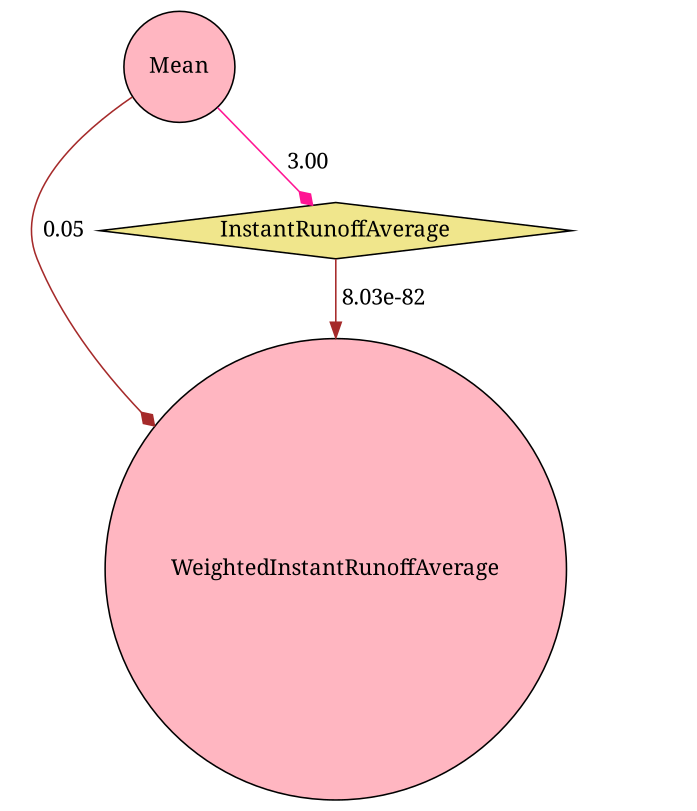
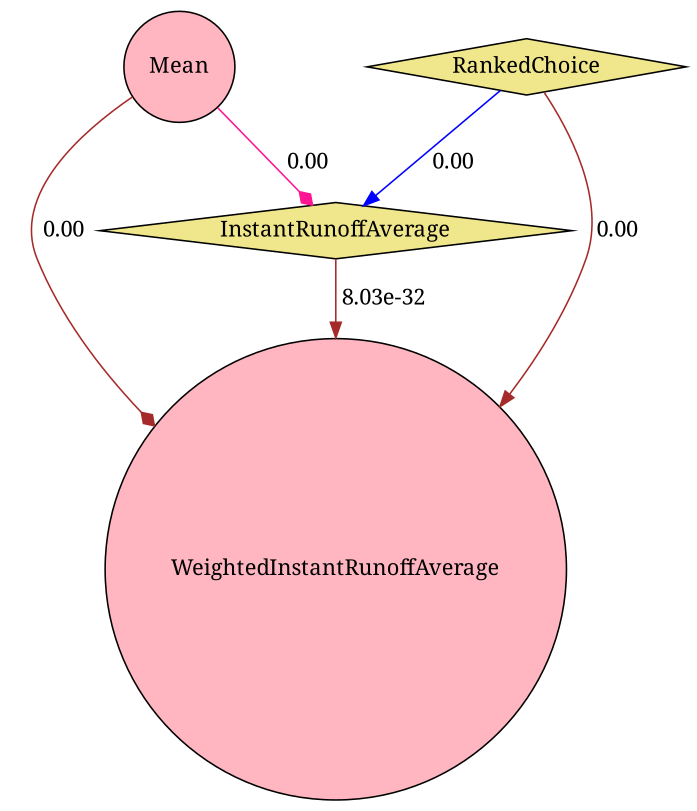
none -> (527, 67)
(305, 163) -> (305, 163)
(61, 231) -> (61, 231)
(381, 299) -> (381, 299)
